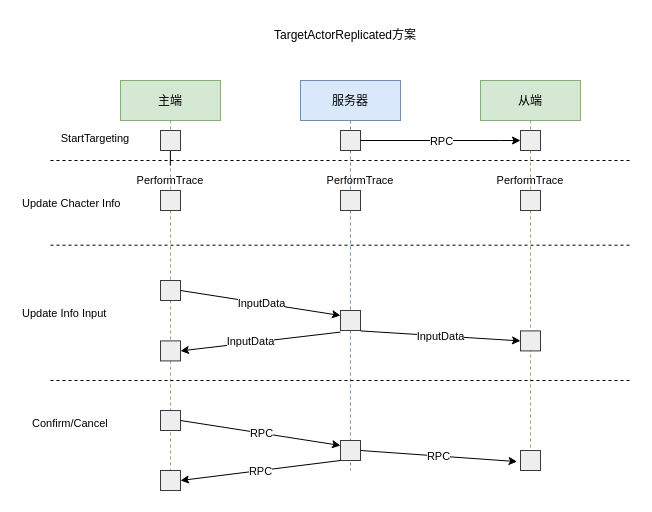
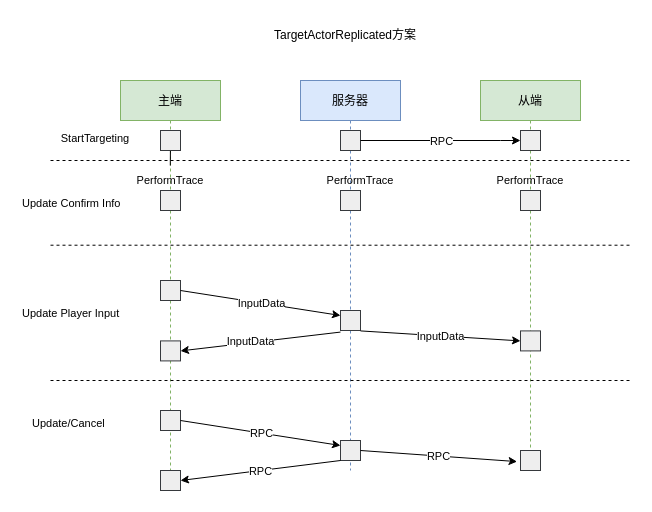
(77, 211) -> (77, 211)
(72, 314) -> (77, 314)
(73, 424) -> (71, 424)
